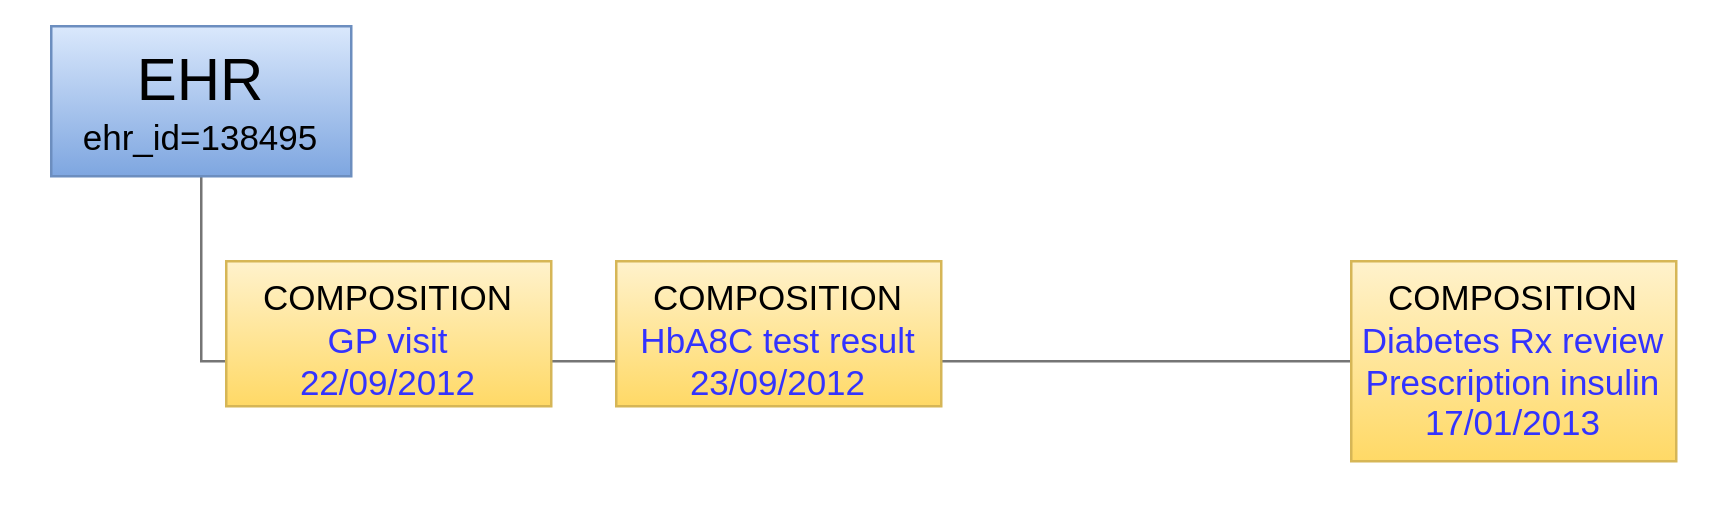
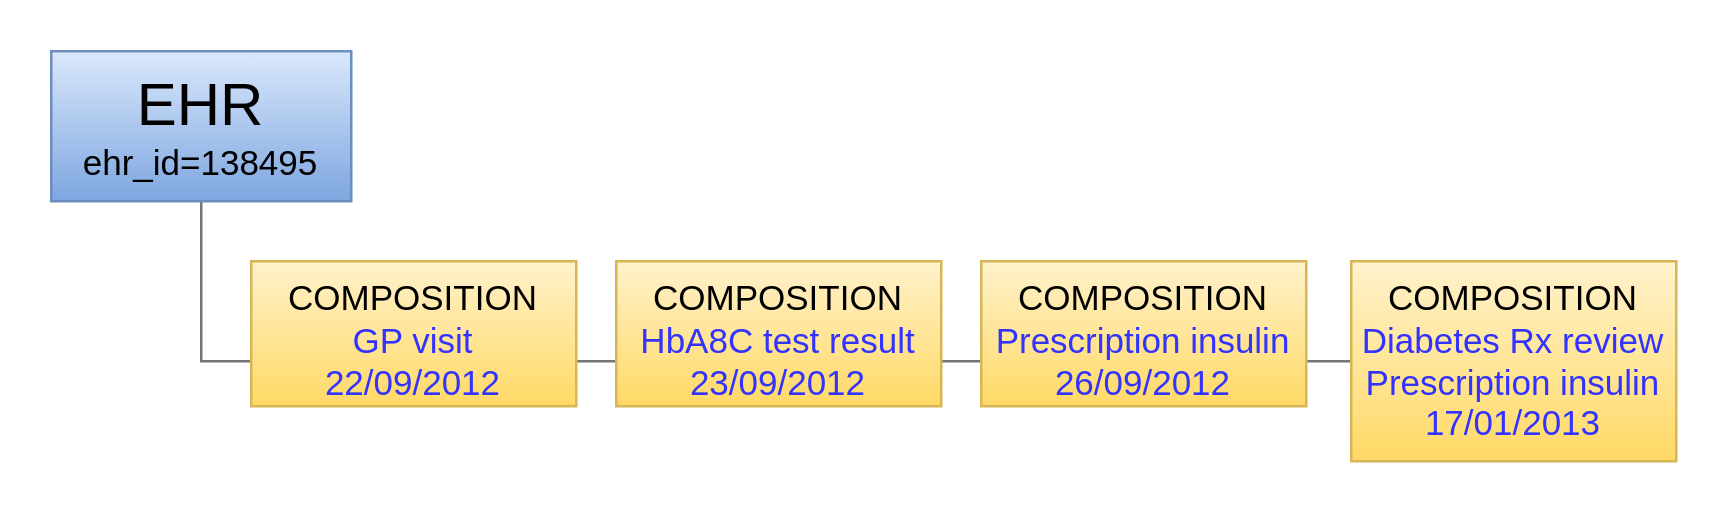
(201, 101) -> (201, 126)
(389, 334) -> (414, 334)
none -> (1144, 334)
